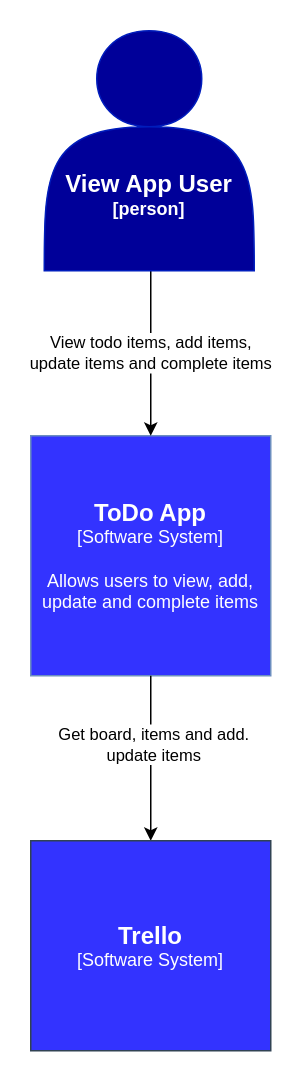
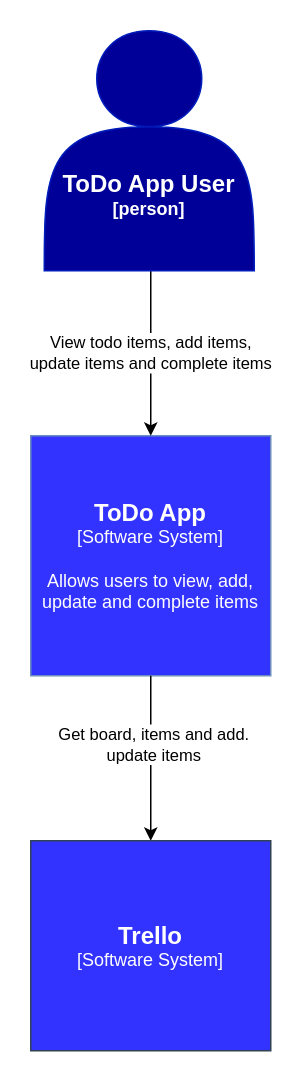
(149, 151) -> (149, 151)
